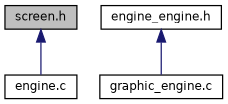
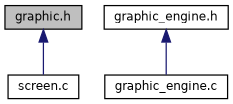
(41, 17) -> (43, 17)
(161, 17) -> (166, 17)
(41, 87) -> (43, 87)
